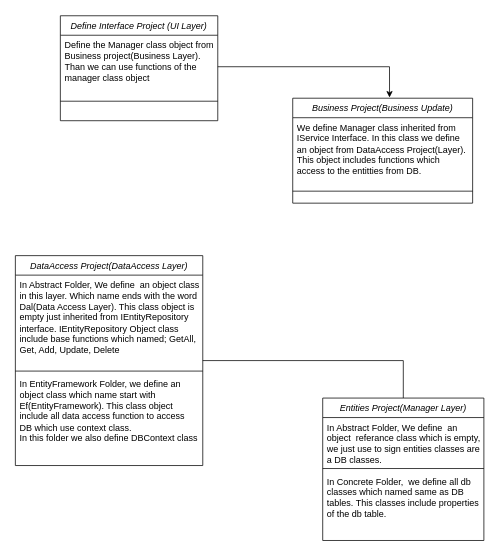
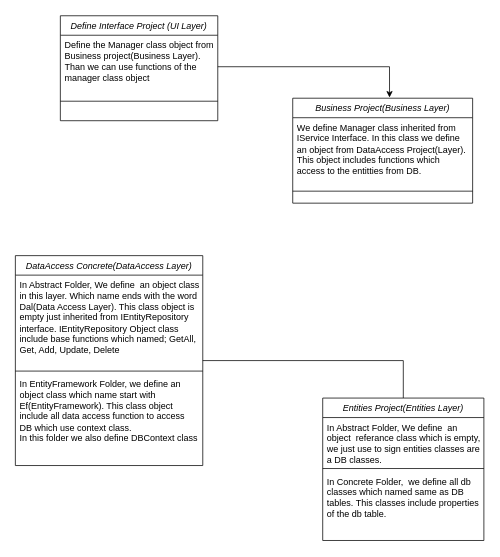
(383, 108) -> (383, 108)
(109, 266) -> (109, 266)
(404, 409) -> (404, 409)
